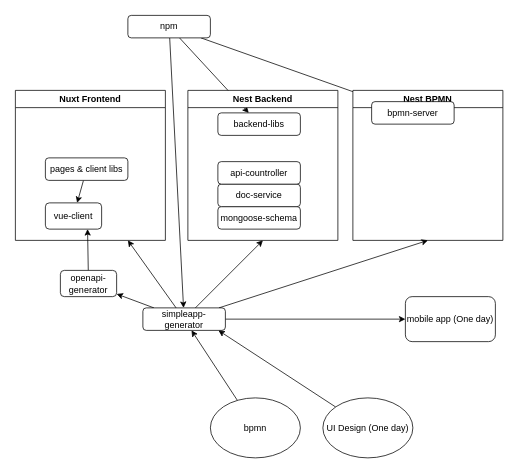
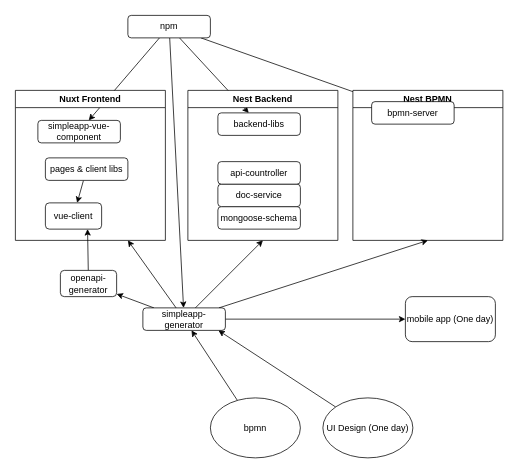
none -> (138, 63)
none -> (79, 132)
